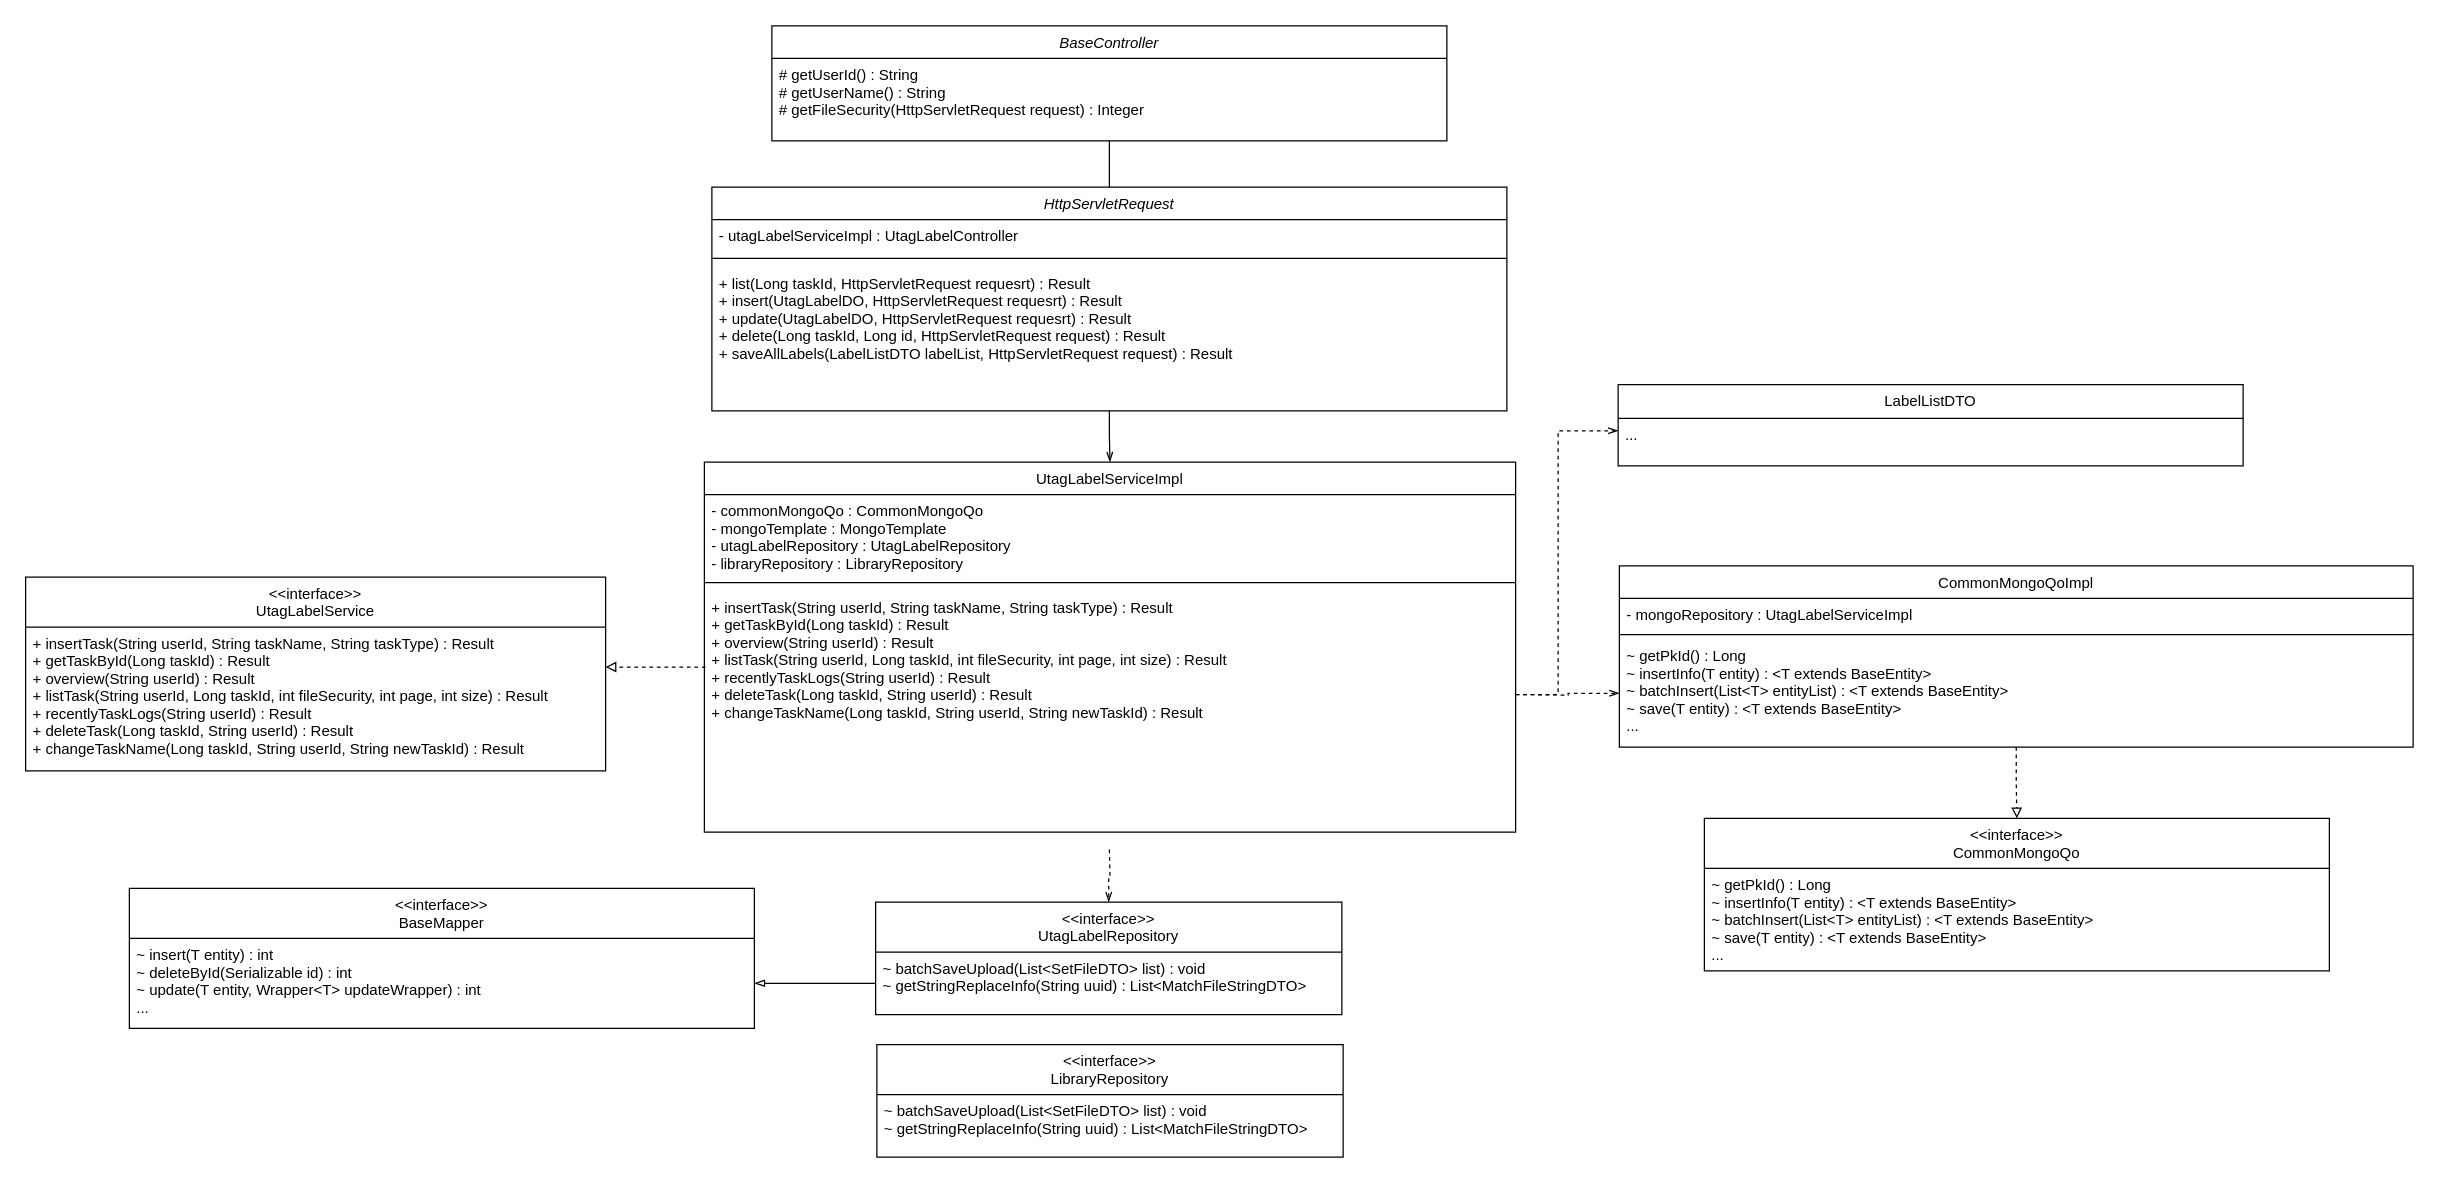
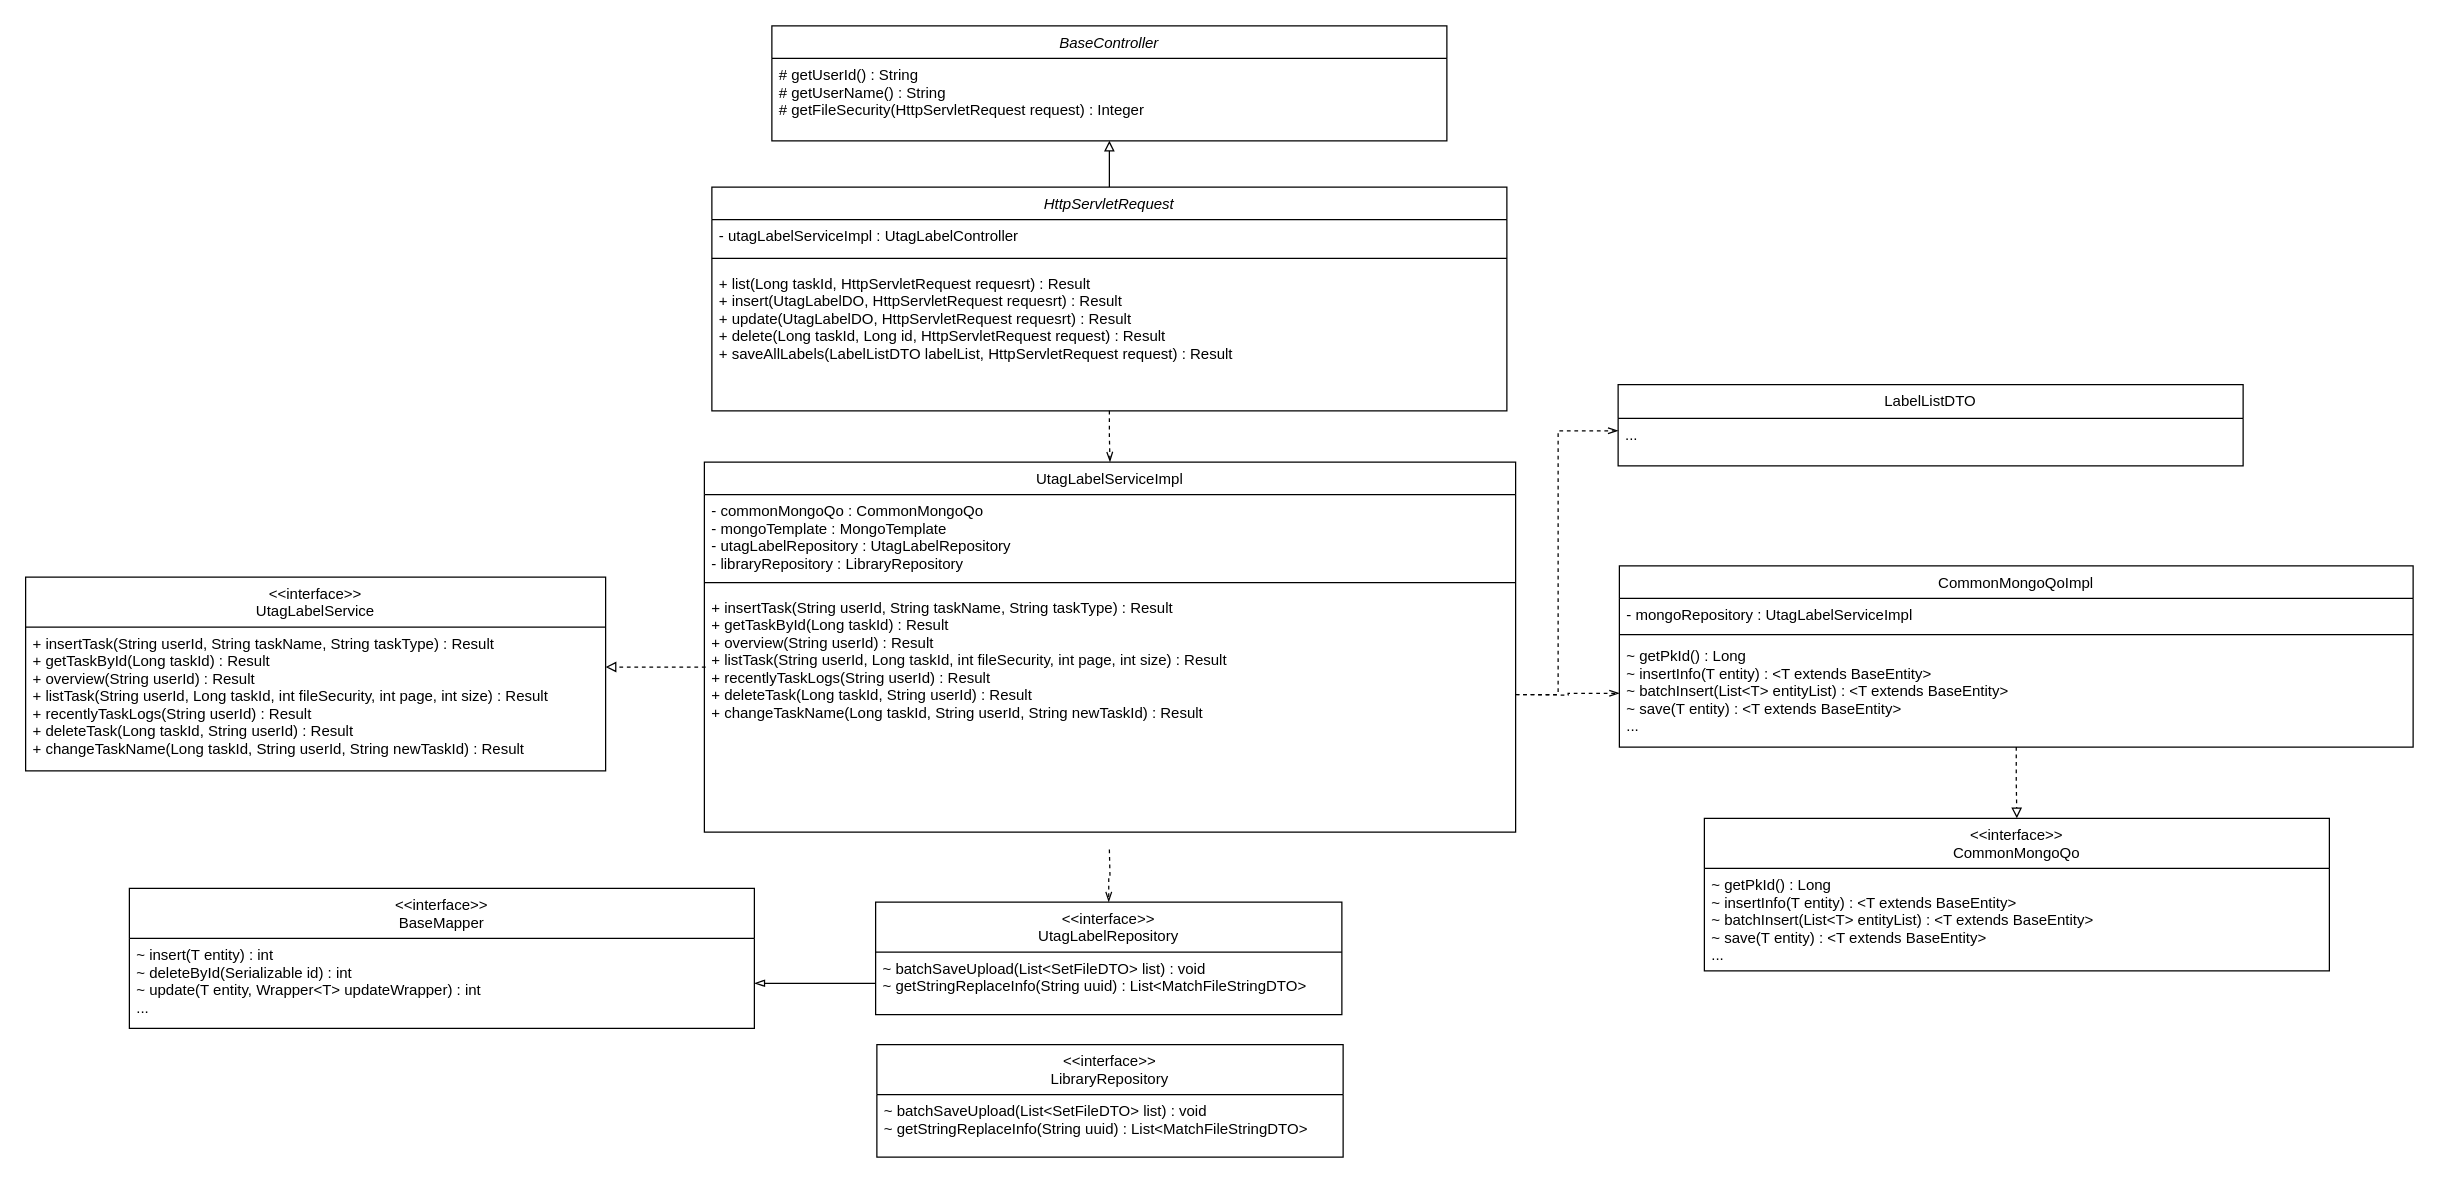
(1109, 148) -> (1109, 152)
(1109, 434) -> (1109, 434)
